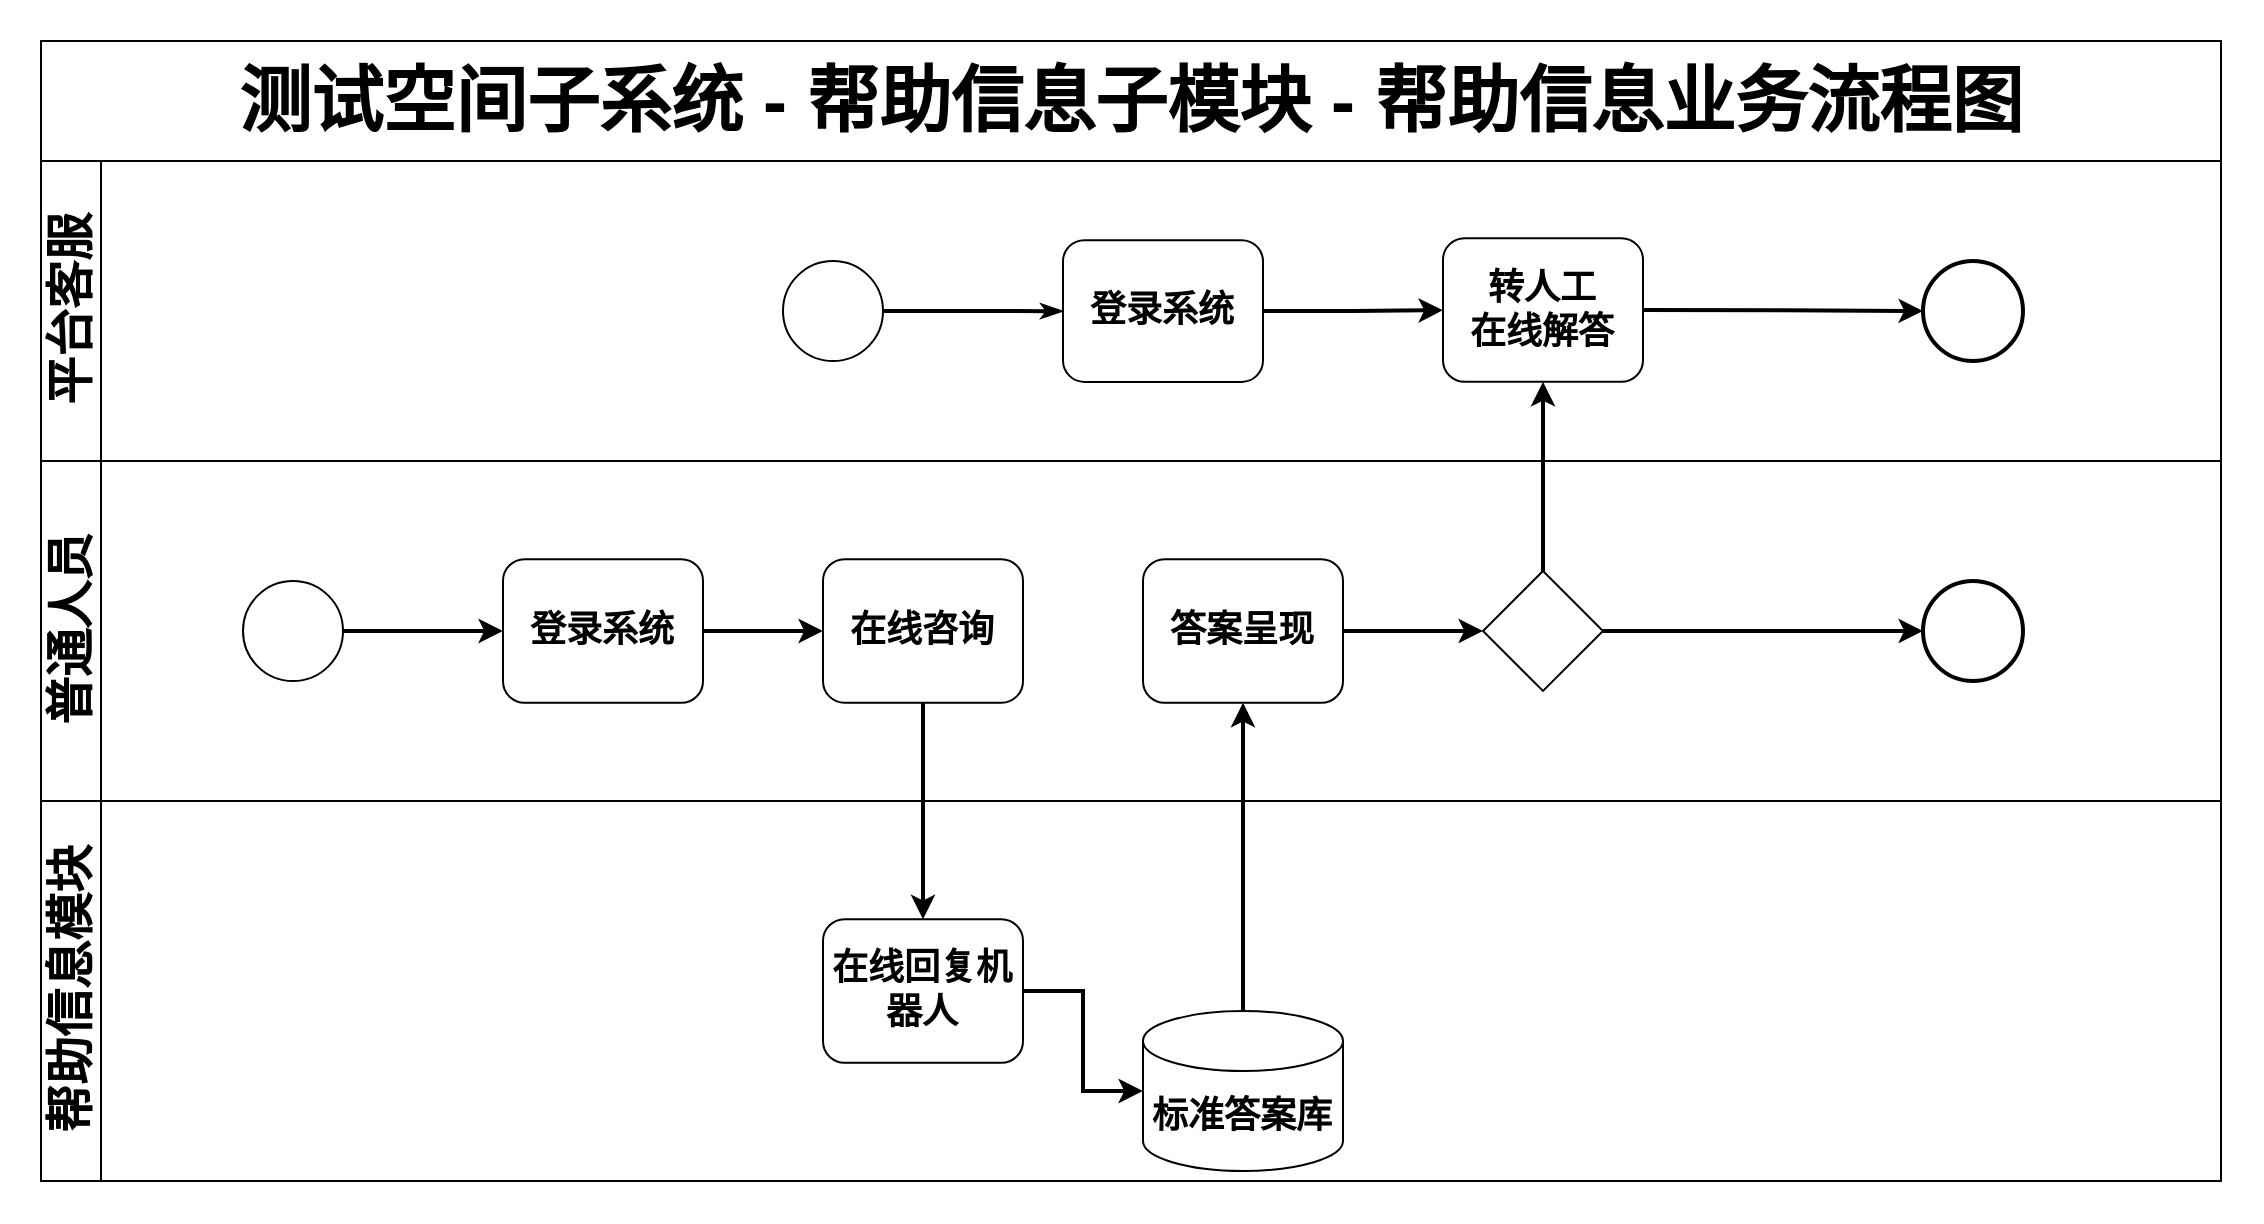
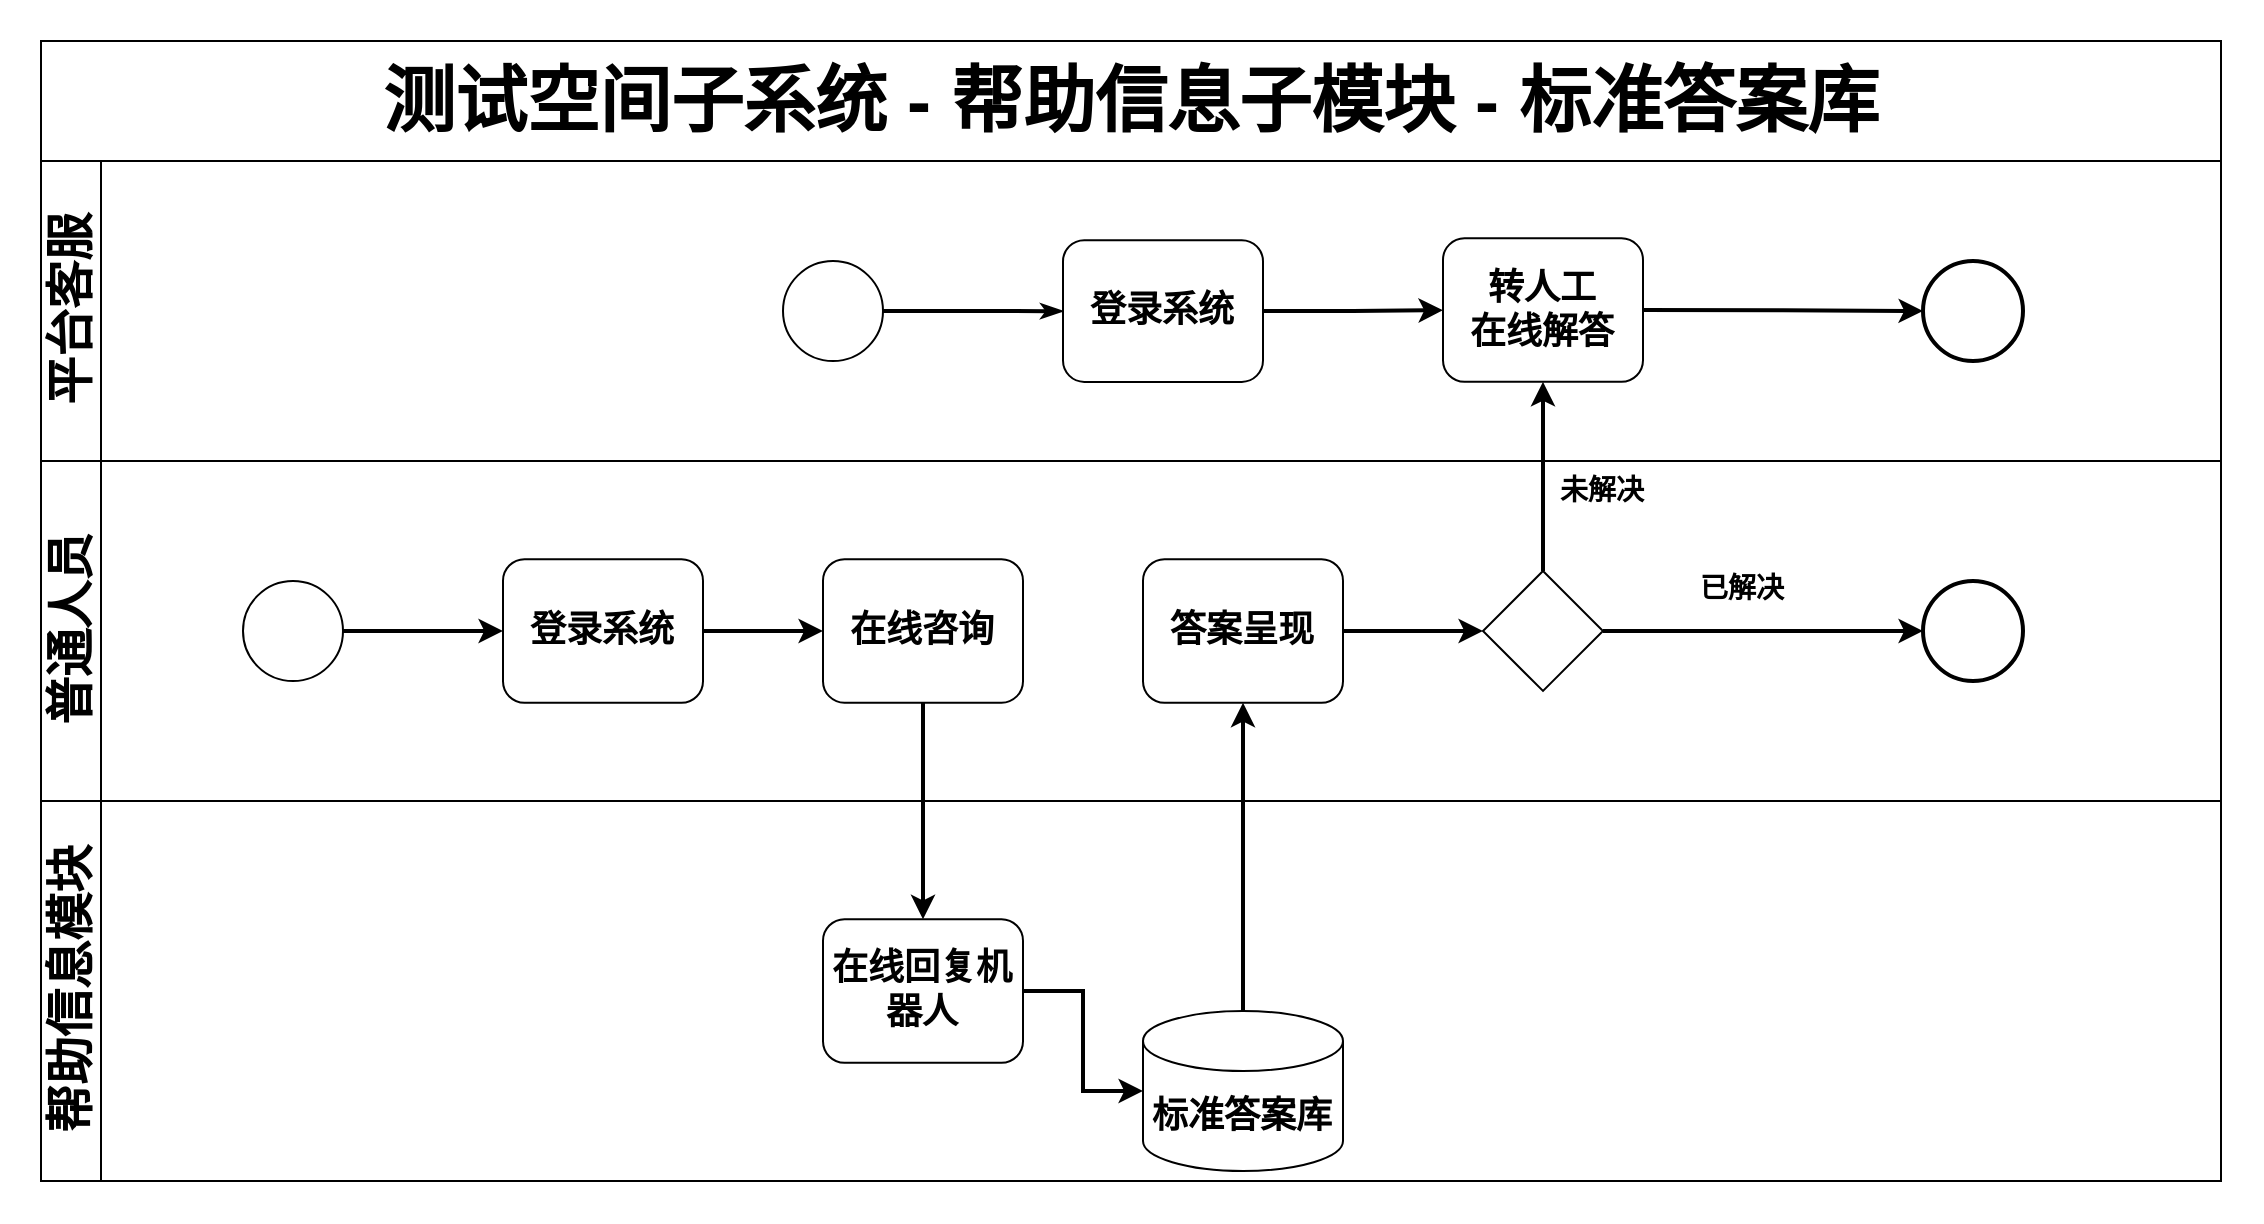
(1132, 101) -> (1132, 101)
none -> (1603, 491)
none -> (1743, 589)
